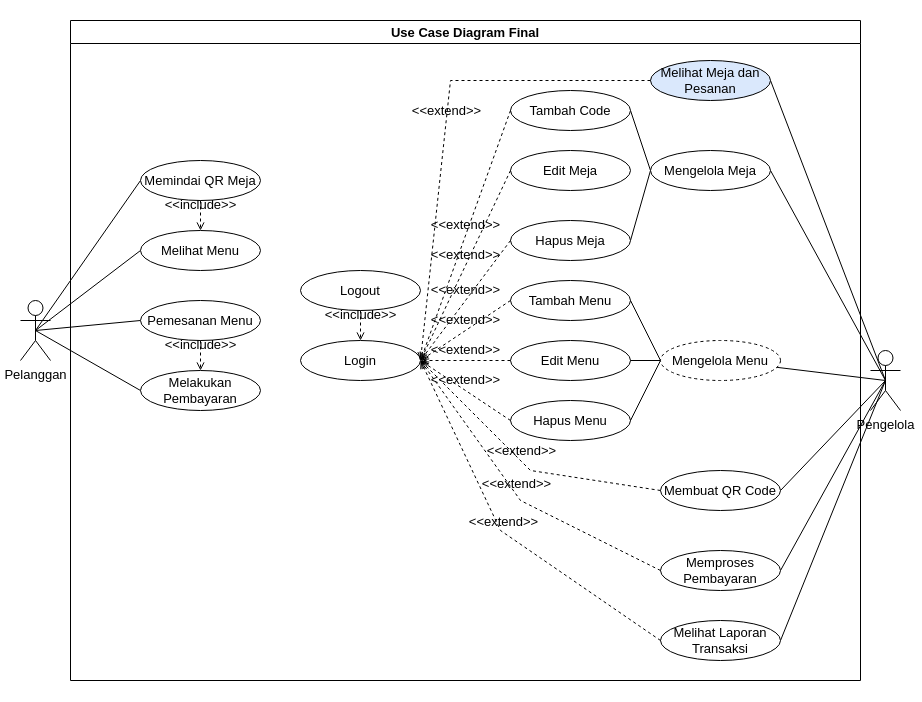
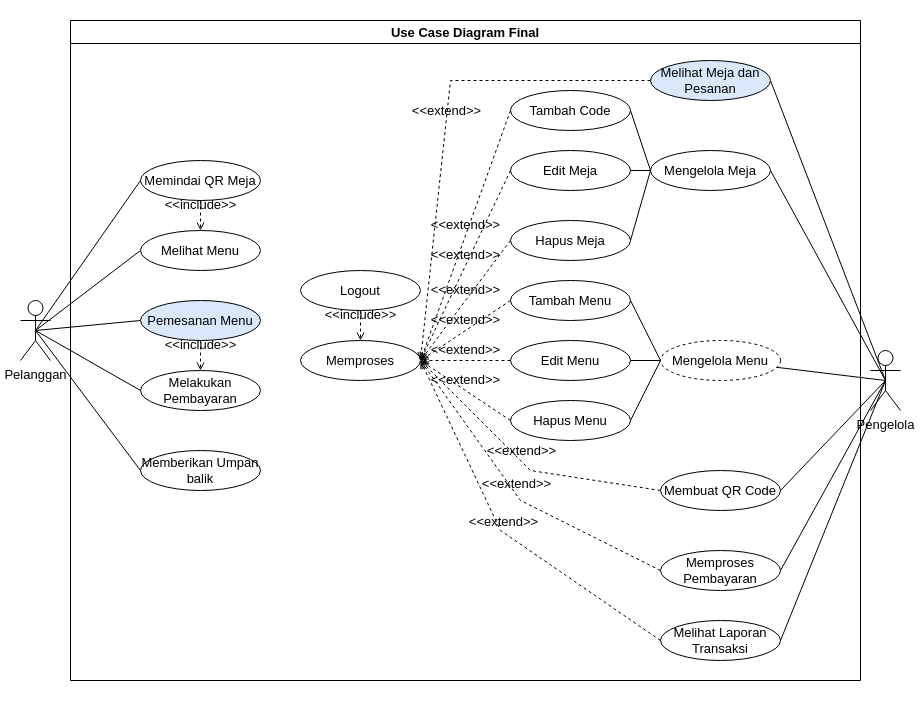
none -> (640, 171)
(201, 321) -> (201, 321)
(361, 361) -> (361, 361)
none -> (89, 402)
none -> (201, 471)
